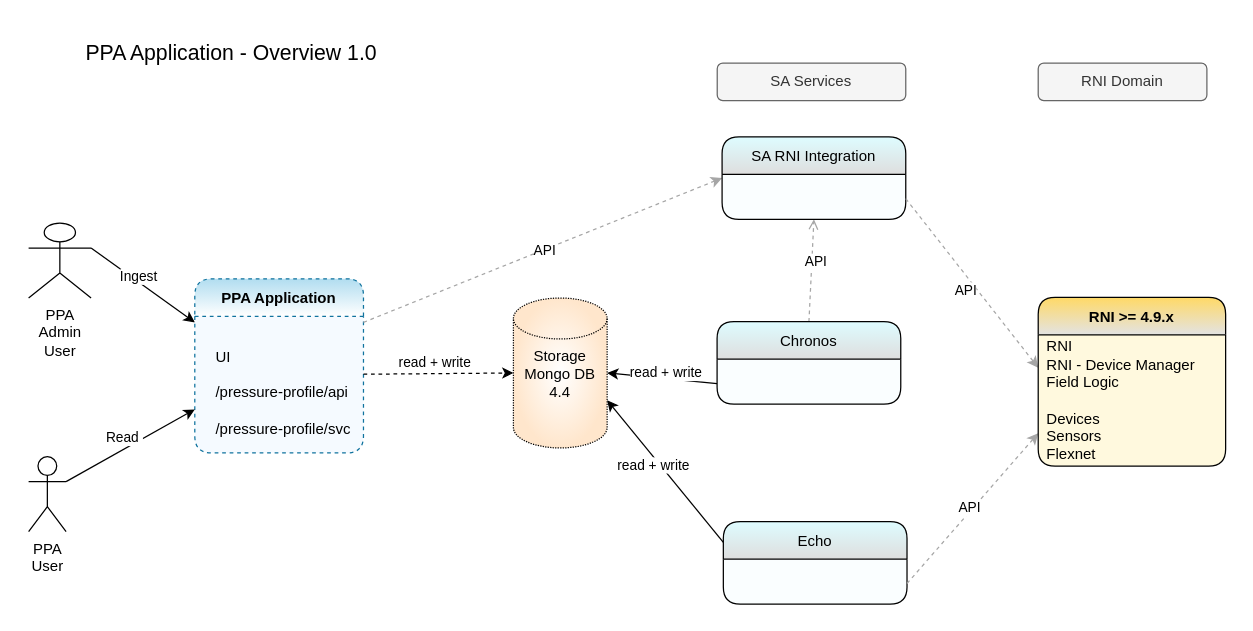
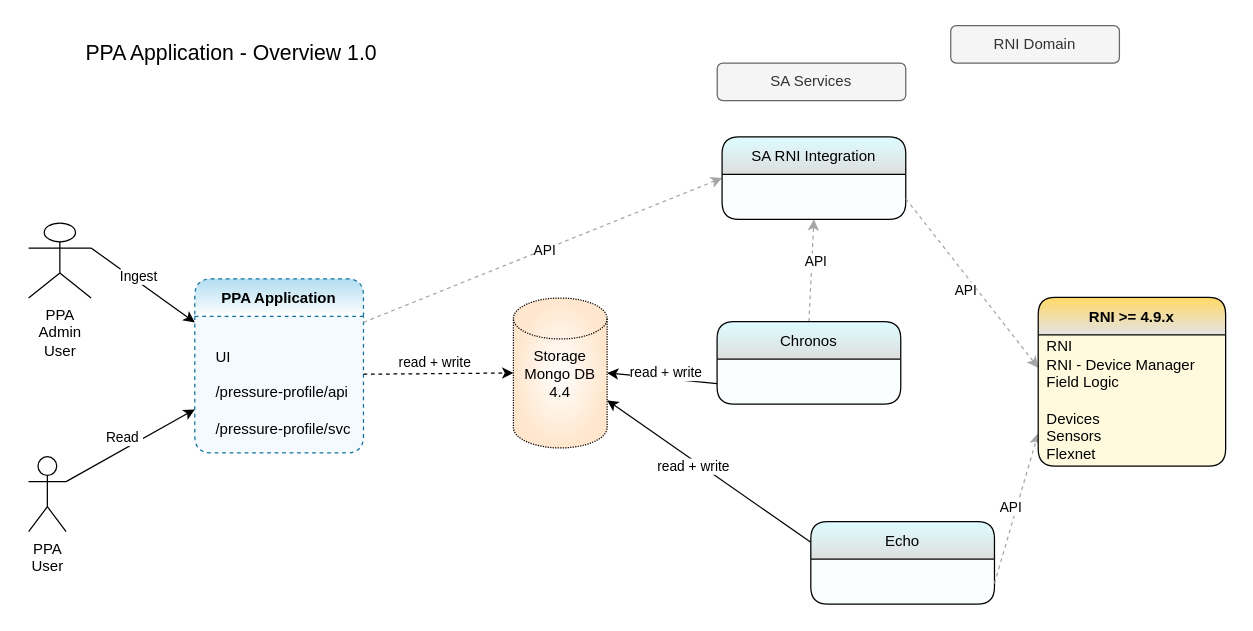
(1123, 82) -> (1035, 44)
(813, 226) -> (813, 229)
(815, 563) -> (903, 563)
